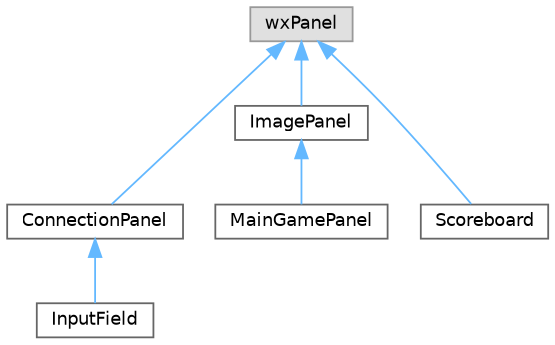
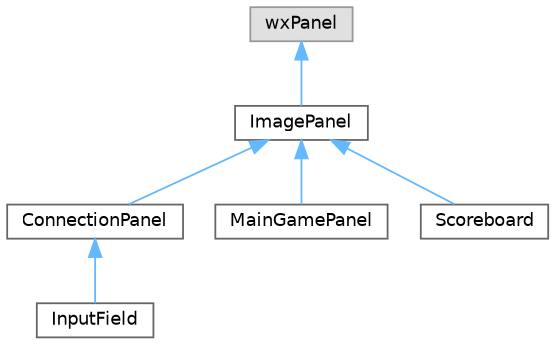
(404, 127) -> (401, 176)
(191, 129) -> (190, 176)
